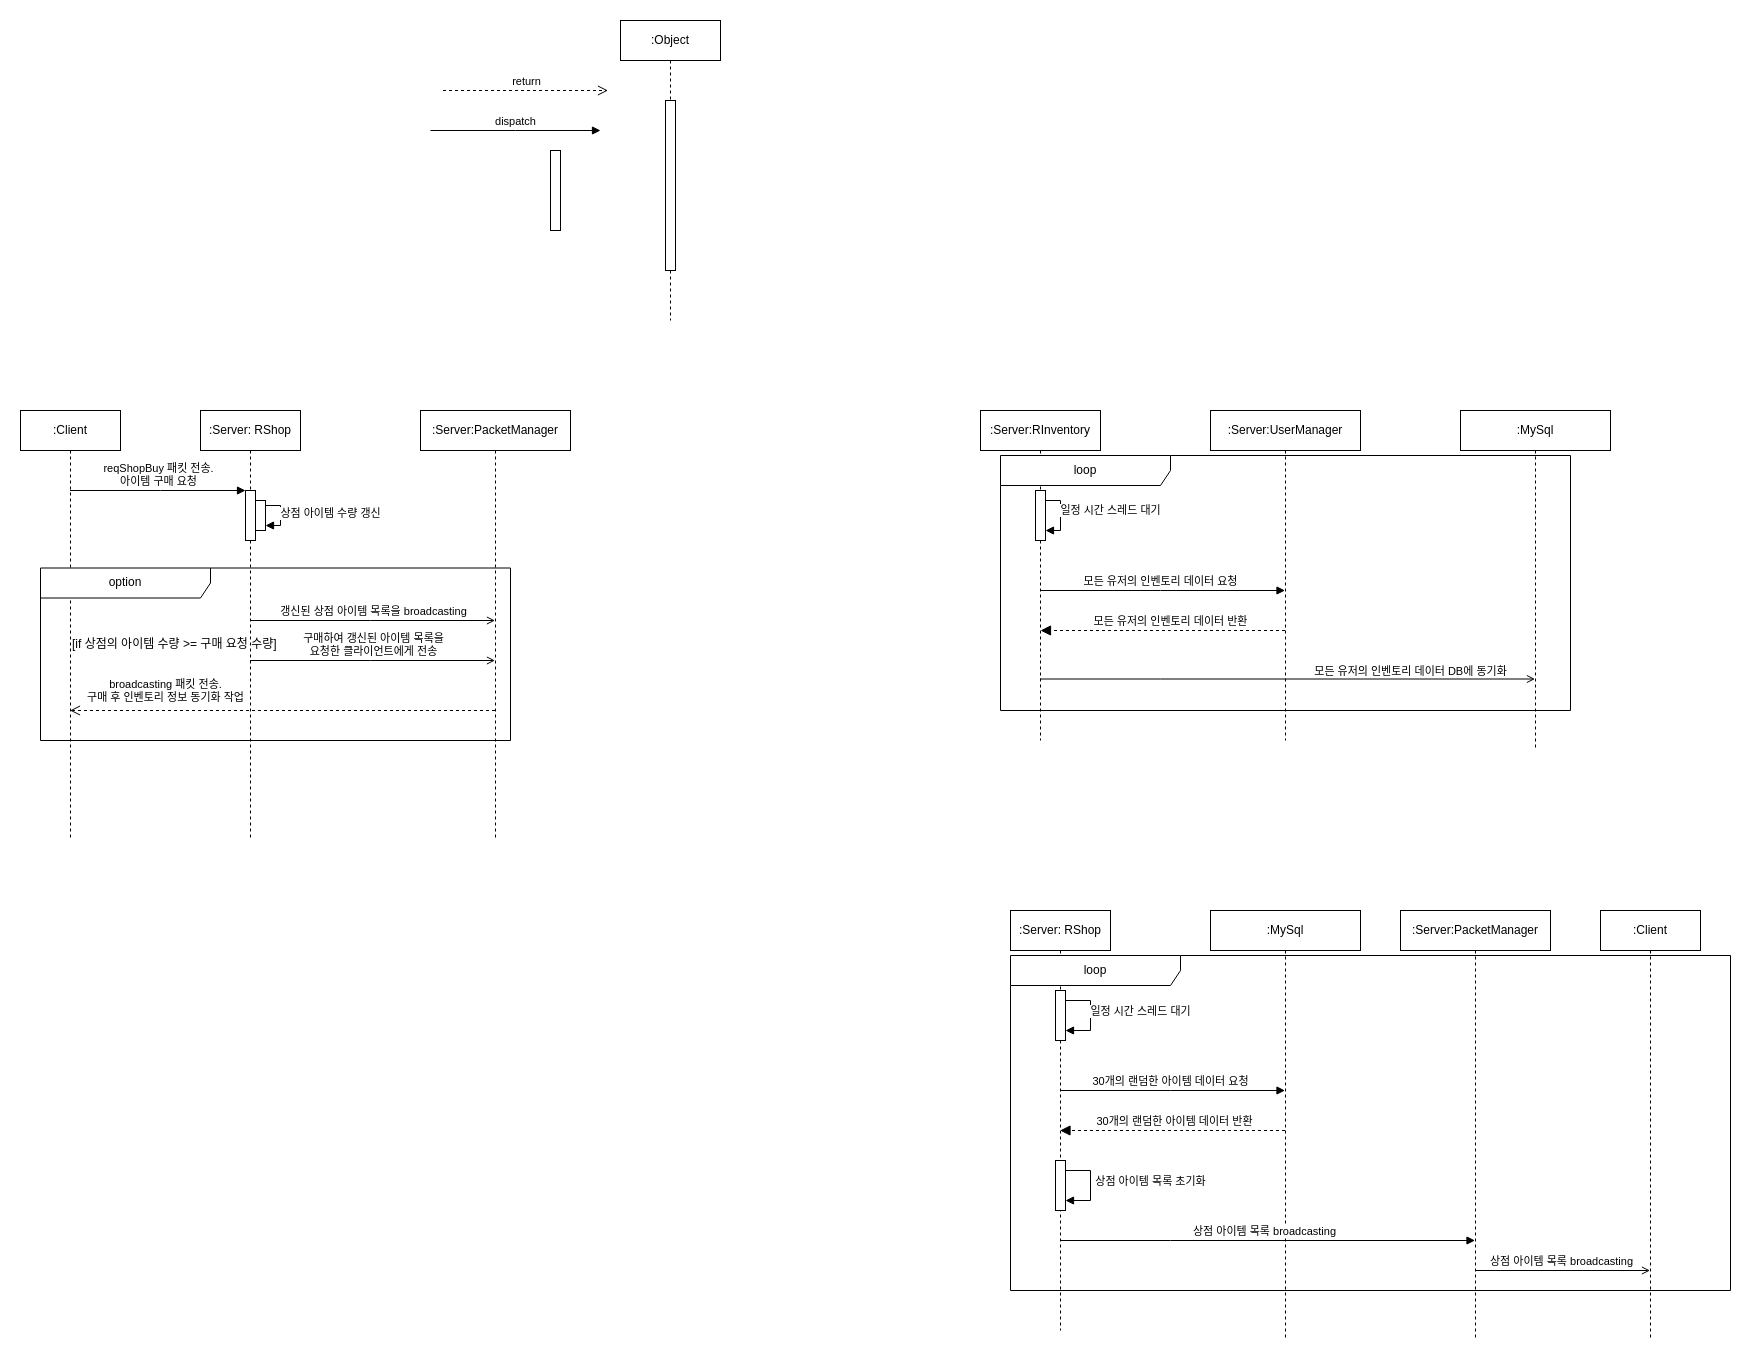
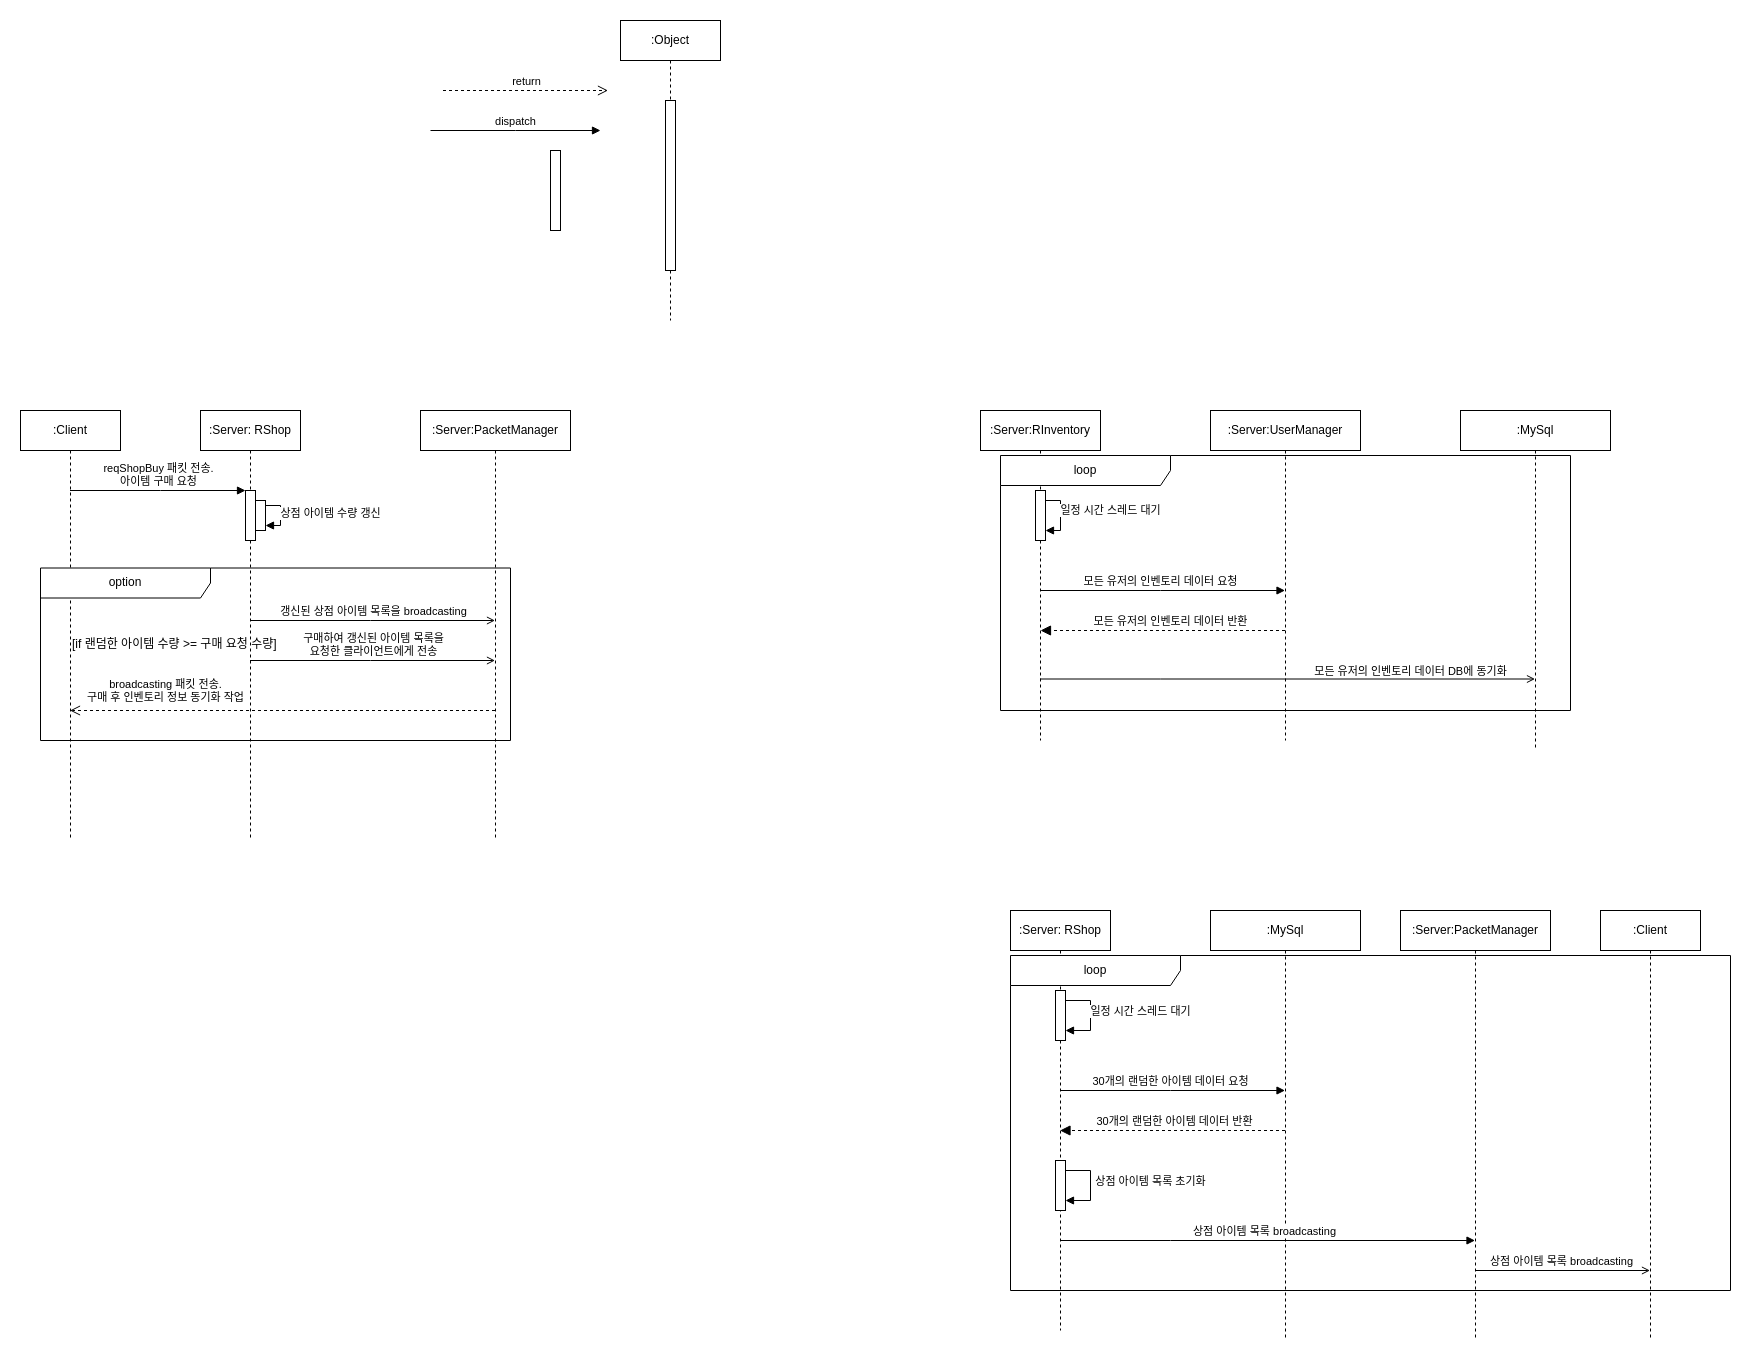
(188, 645) -> (188, 645)
